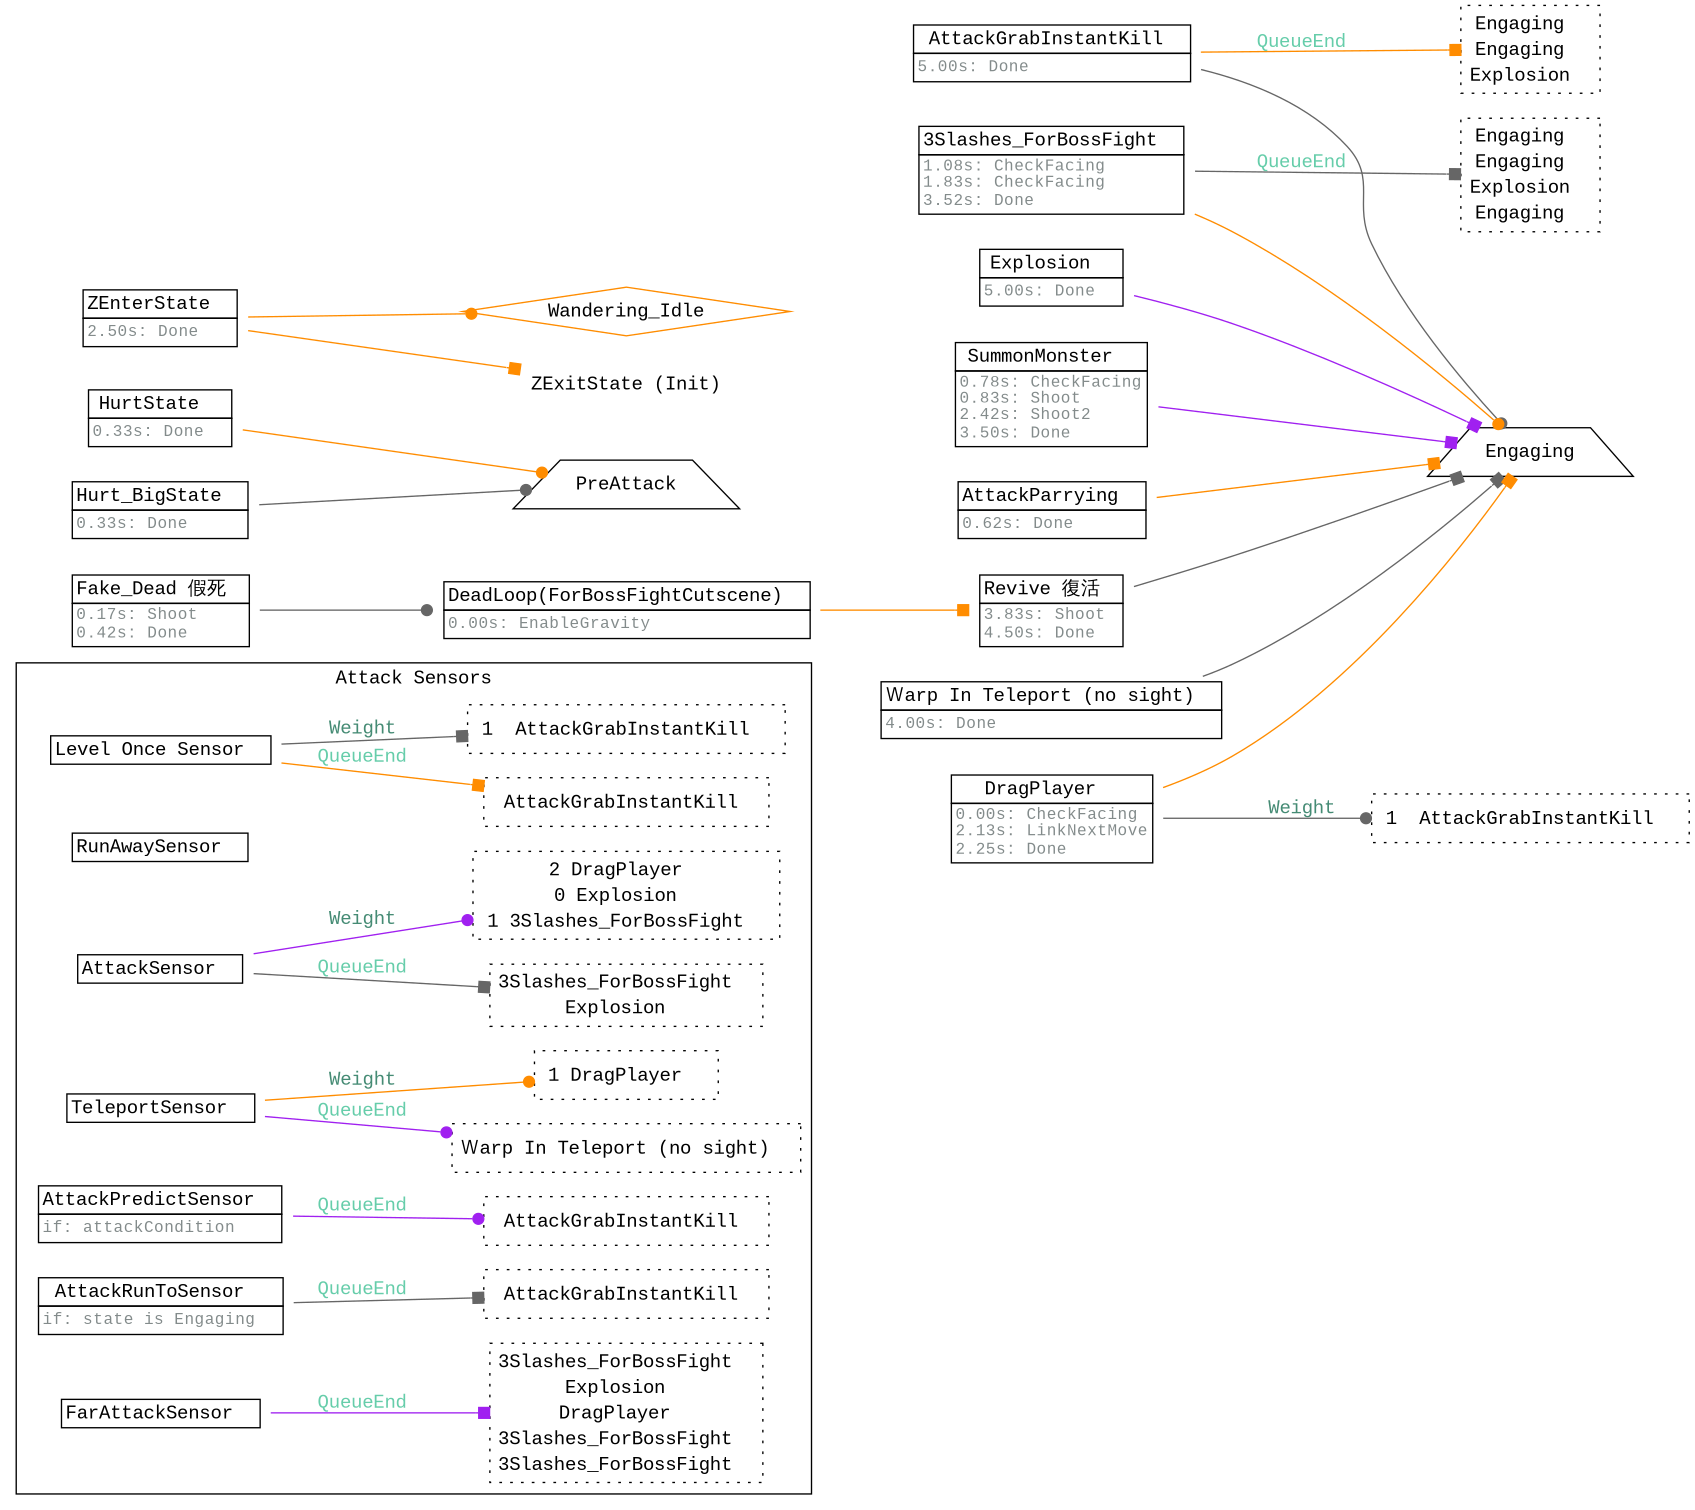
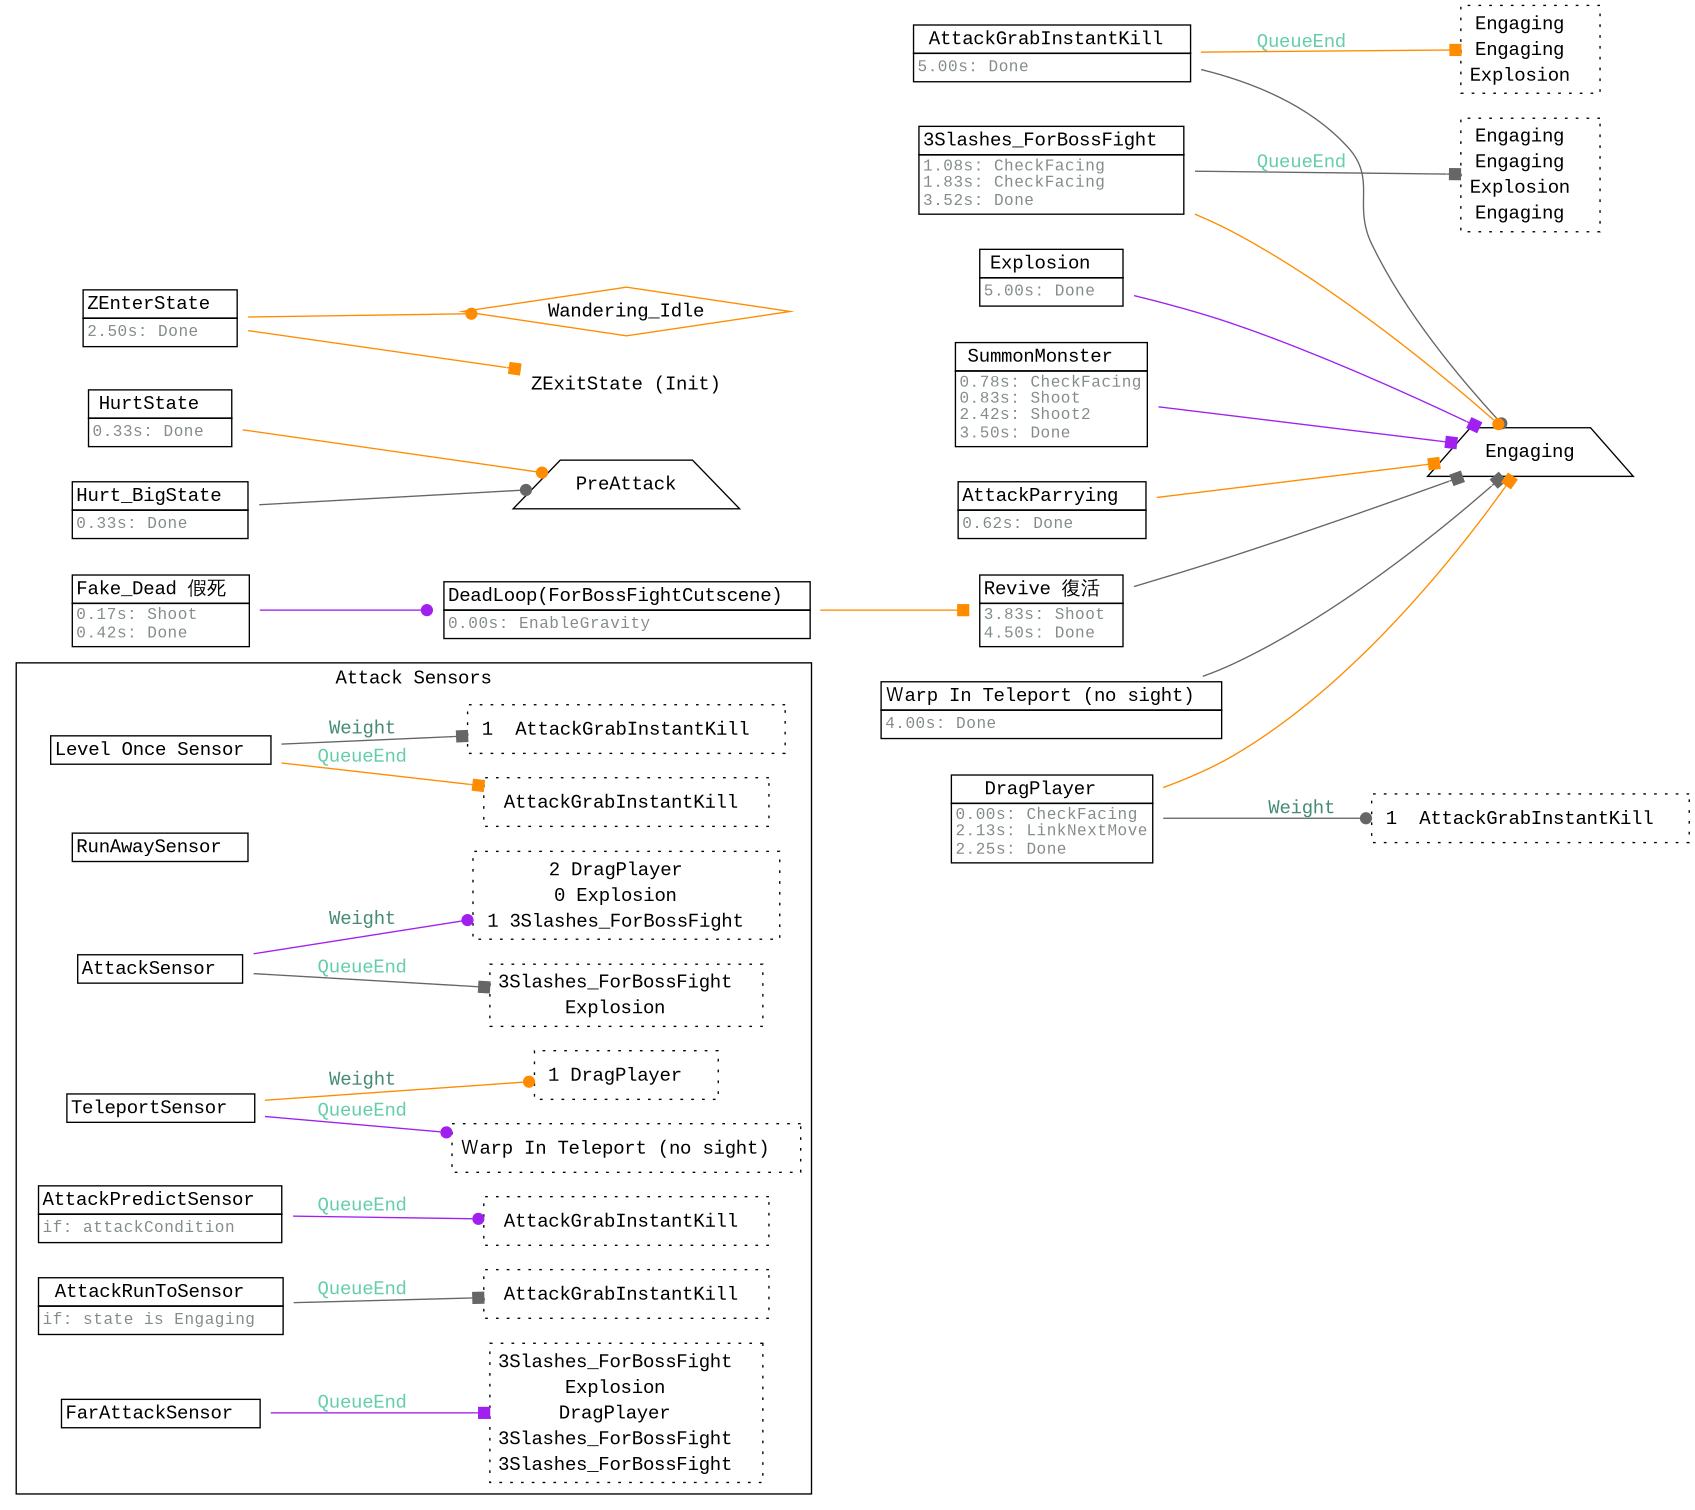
(341, 610) -> (341, 610)
